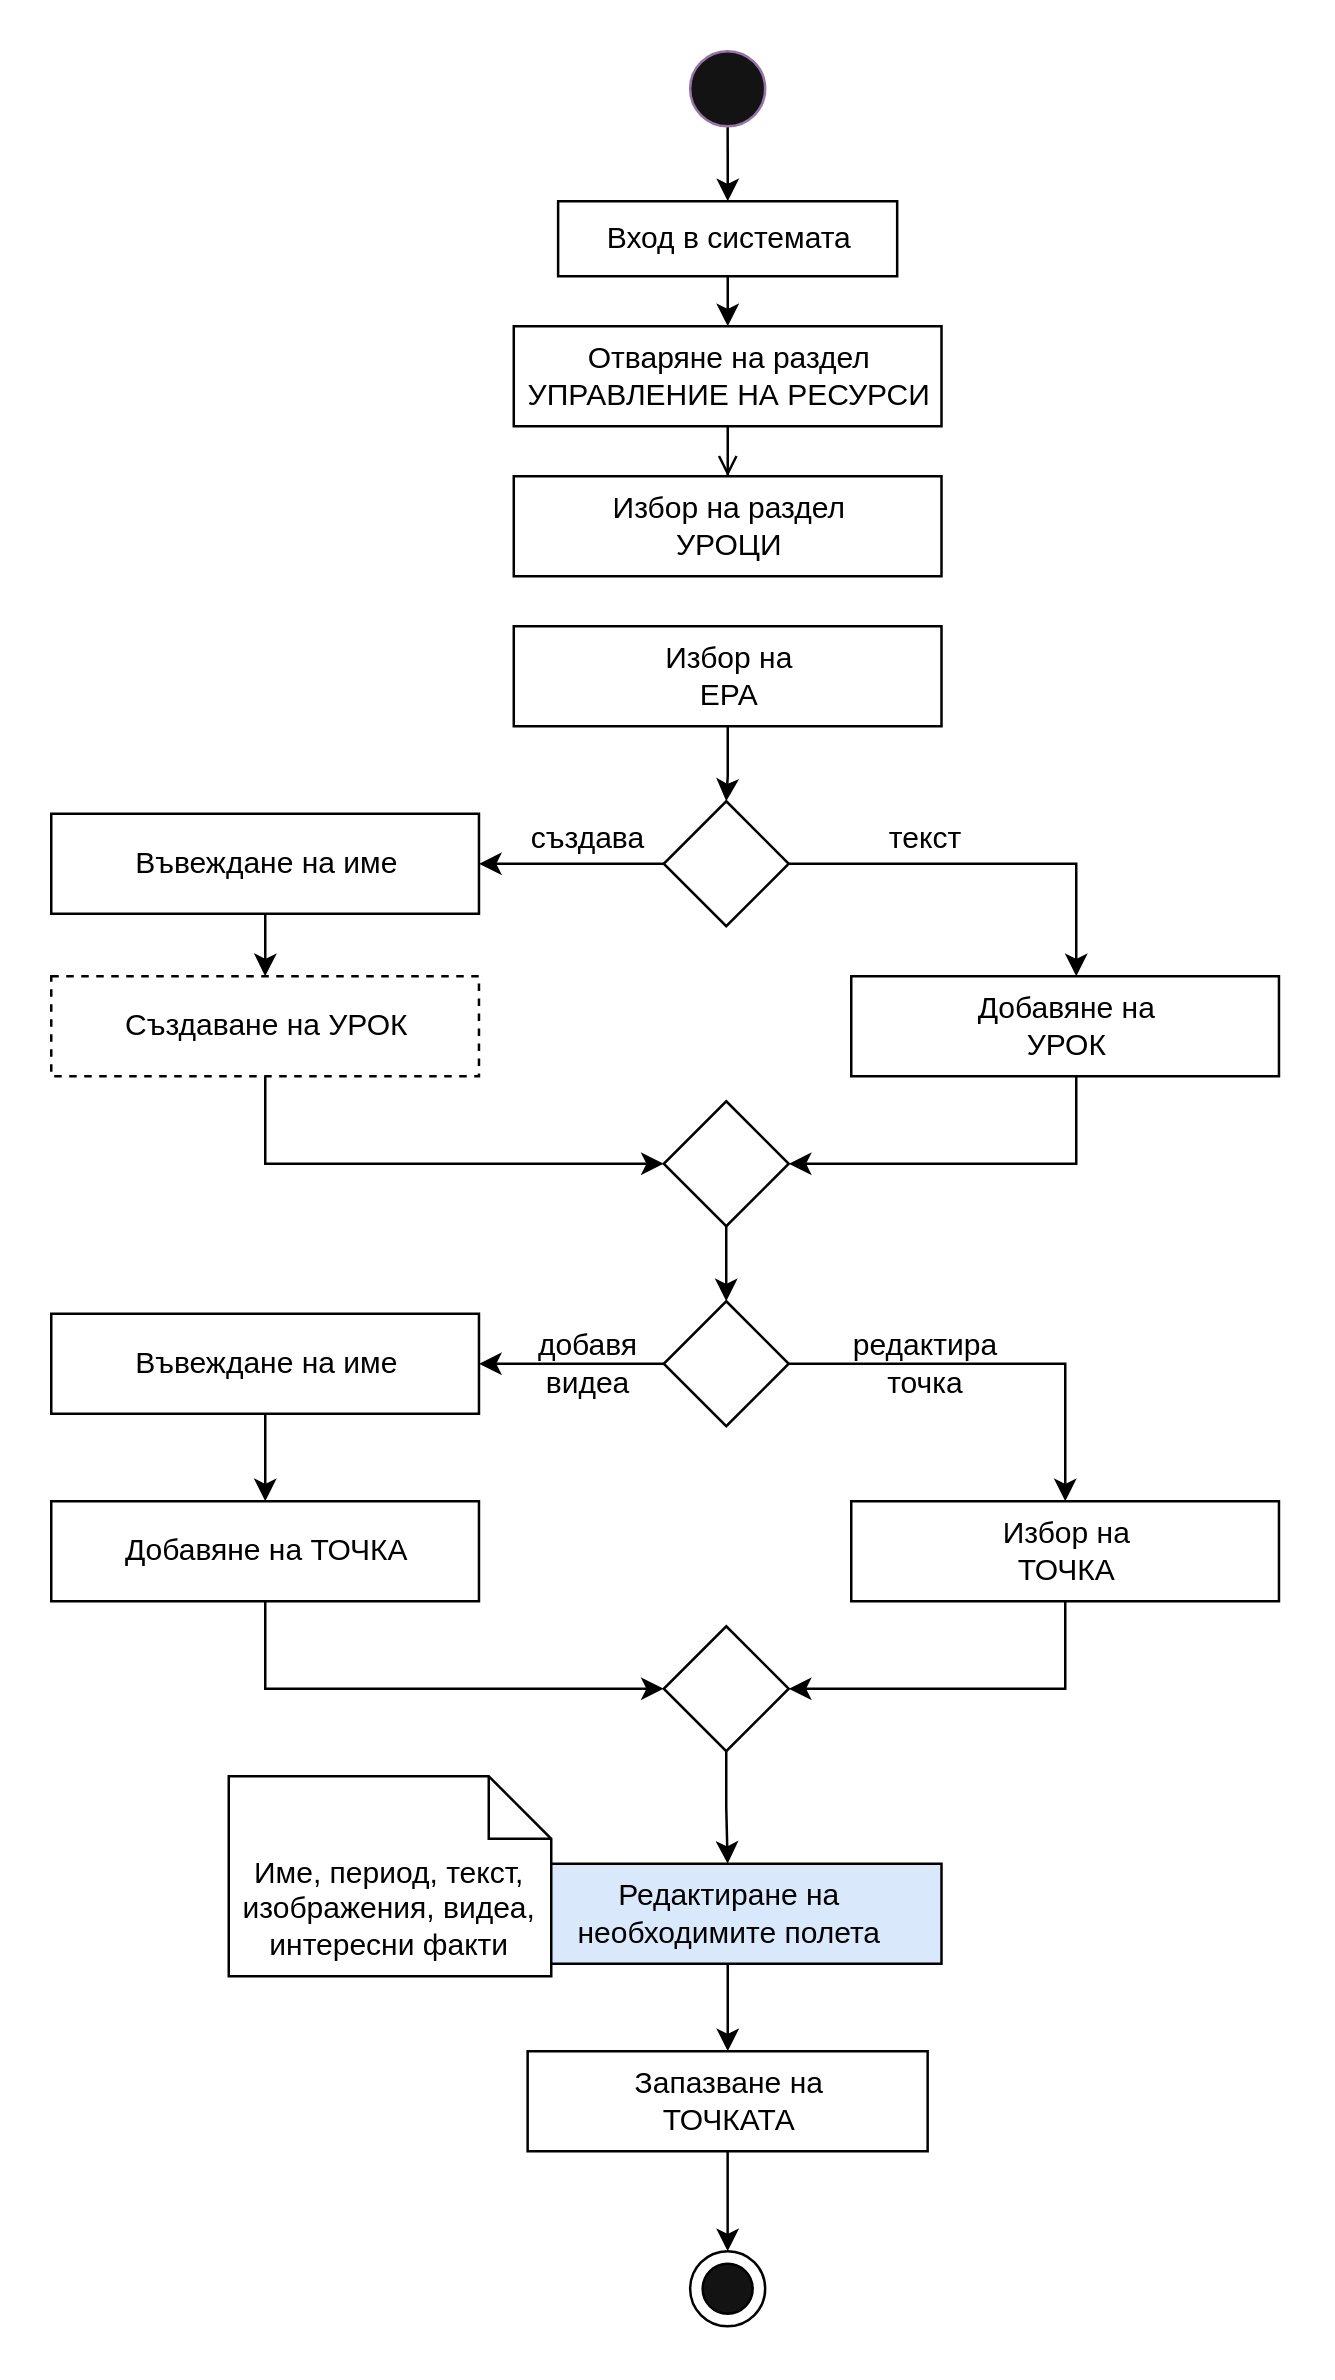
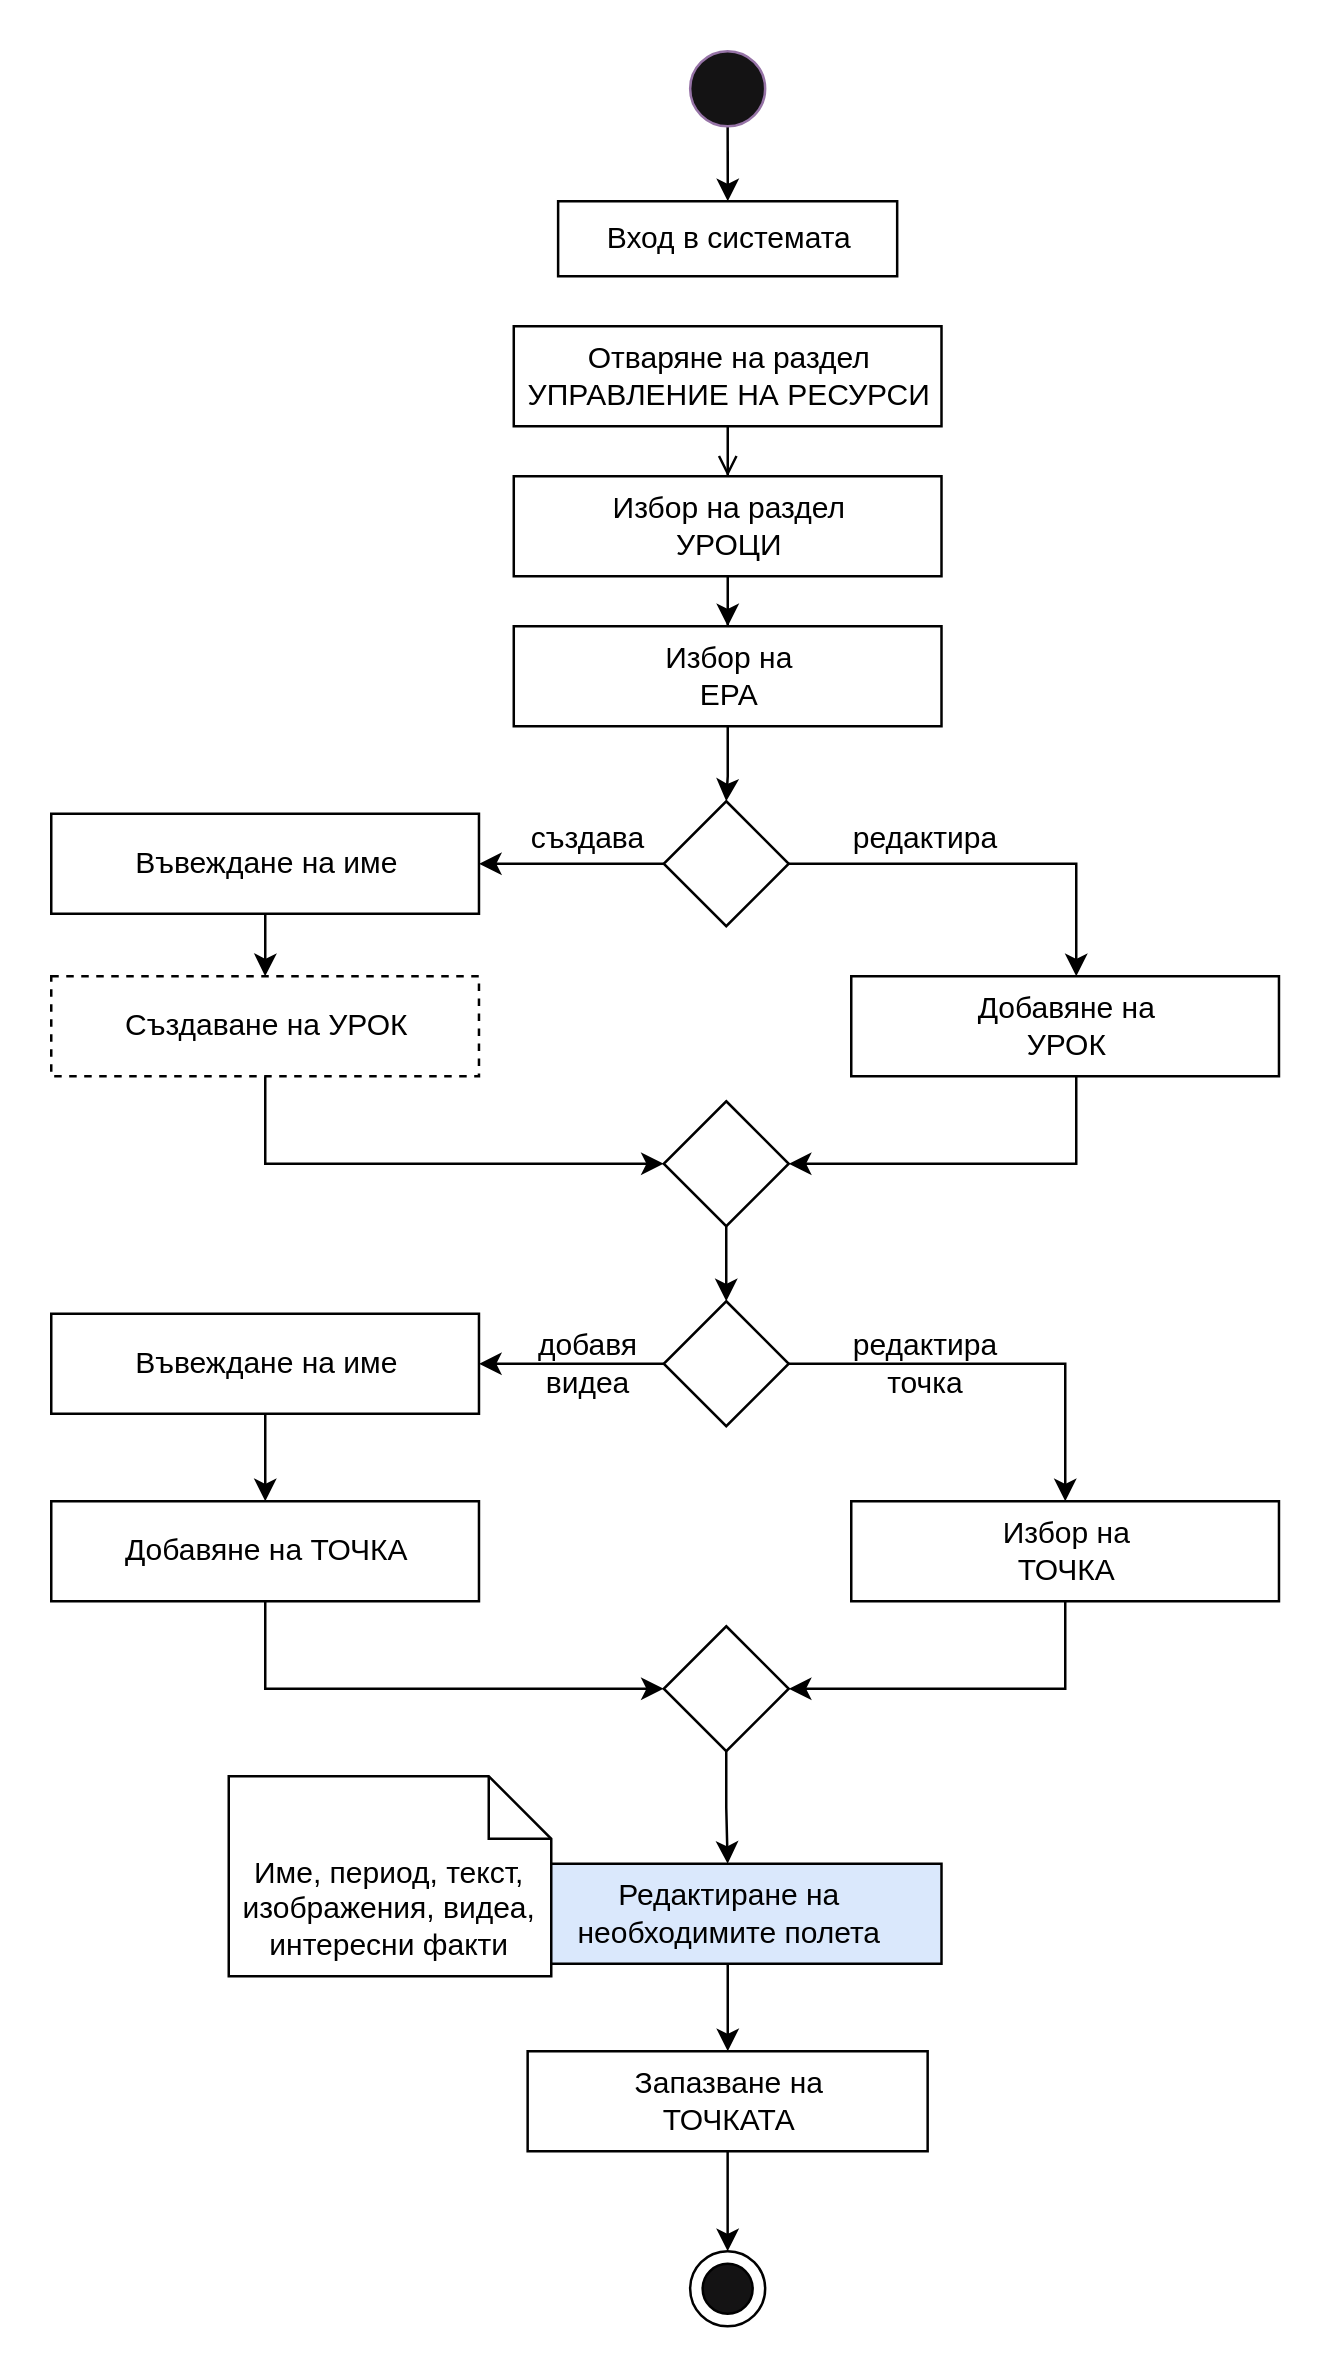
(728, 293) -> none
none -> (728, 609)
(926, 839) -> (926, 839)
